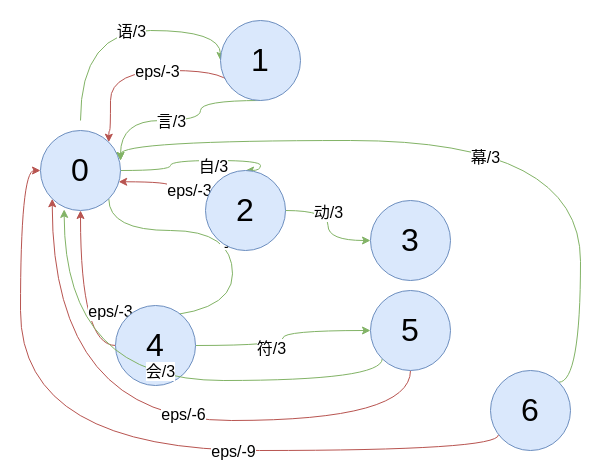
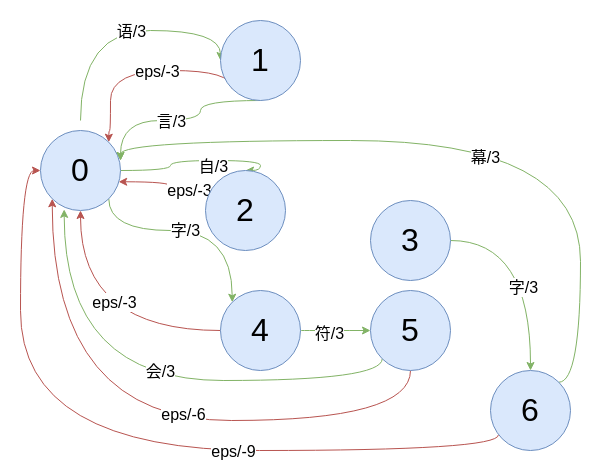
(326, 220) -> none
none -> (512, 274)
(156, 346) -> (261, 331)
